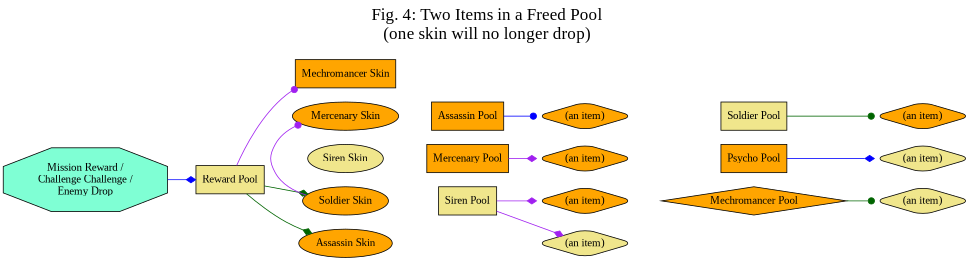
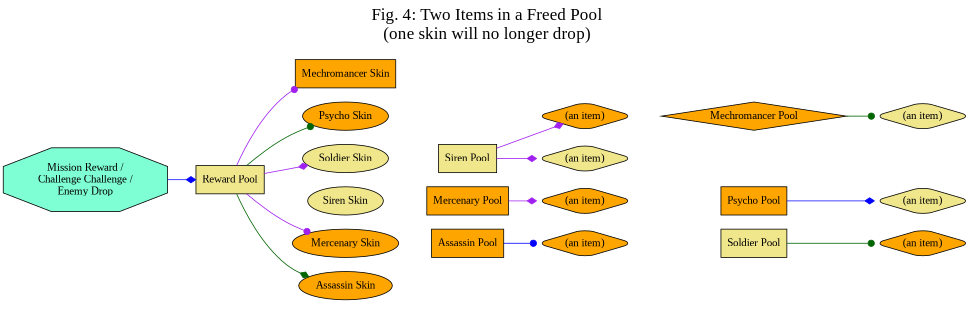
none -> (346, 116)
(278, 177) -> (274, 214)
(281, 189) -> (281, 170)
(346, 201) -> (346, 159)
